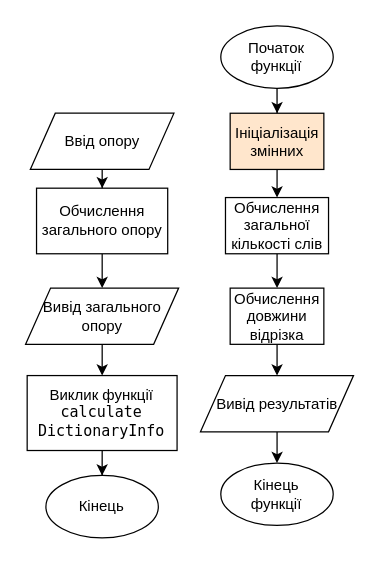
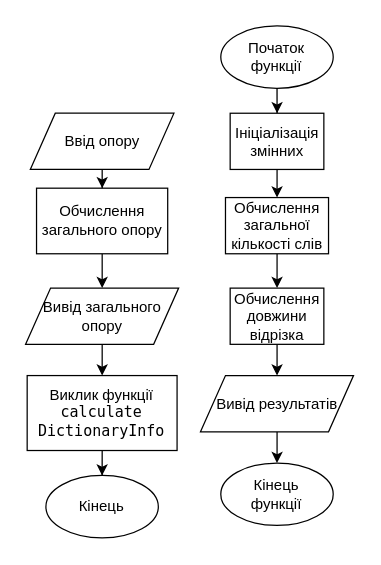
(277, 141) -> (277, 141)
